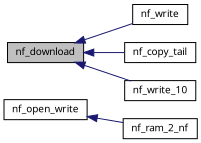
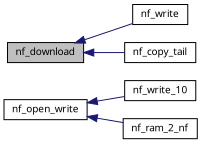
(108, 73) -> (111, 99)
